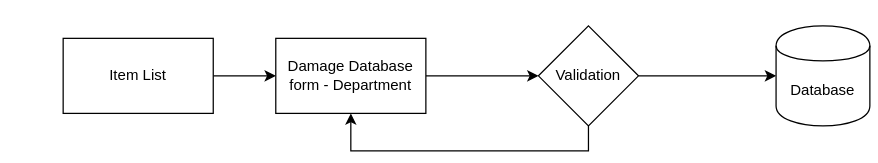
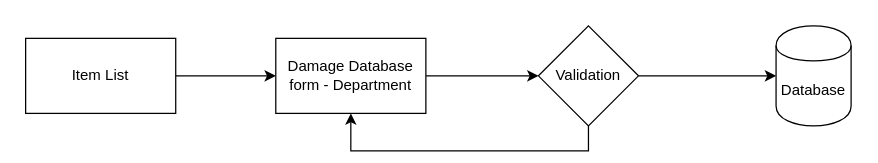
(138, 76) -> (101, 76)
(823, 76) -> (813, 76)
